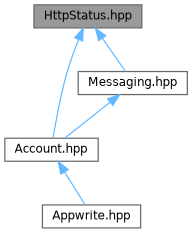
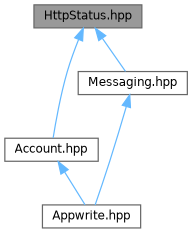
(87, 120) -> (111, 156)
